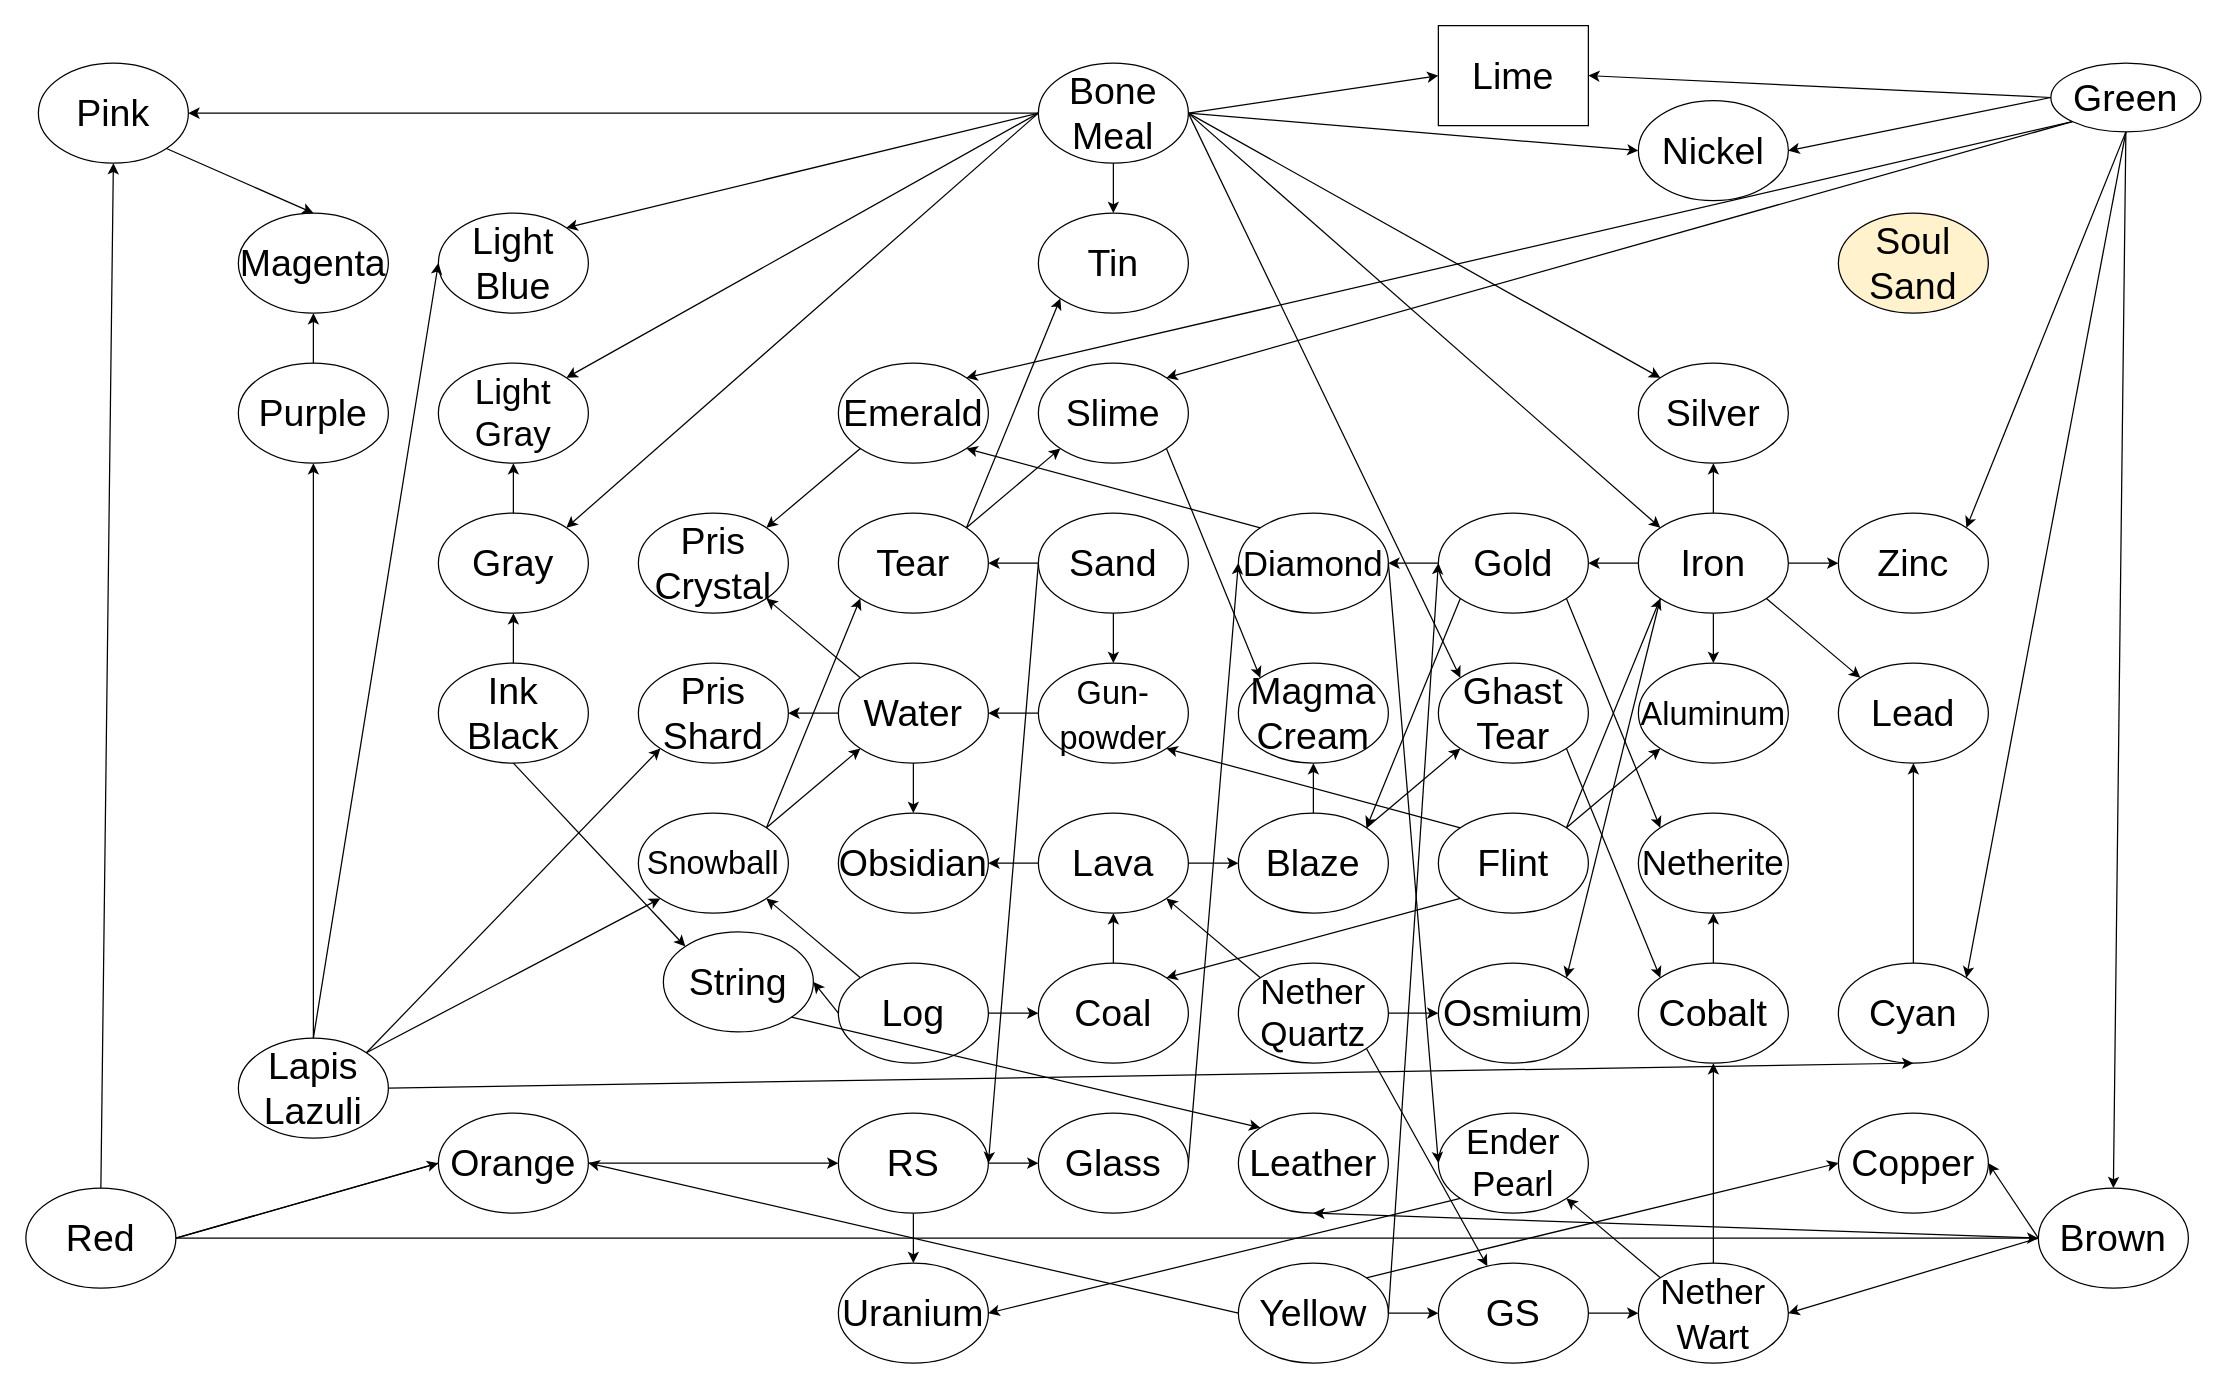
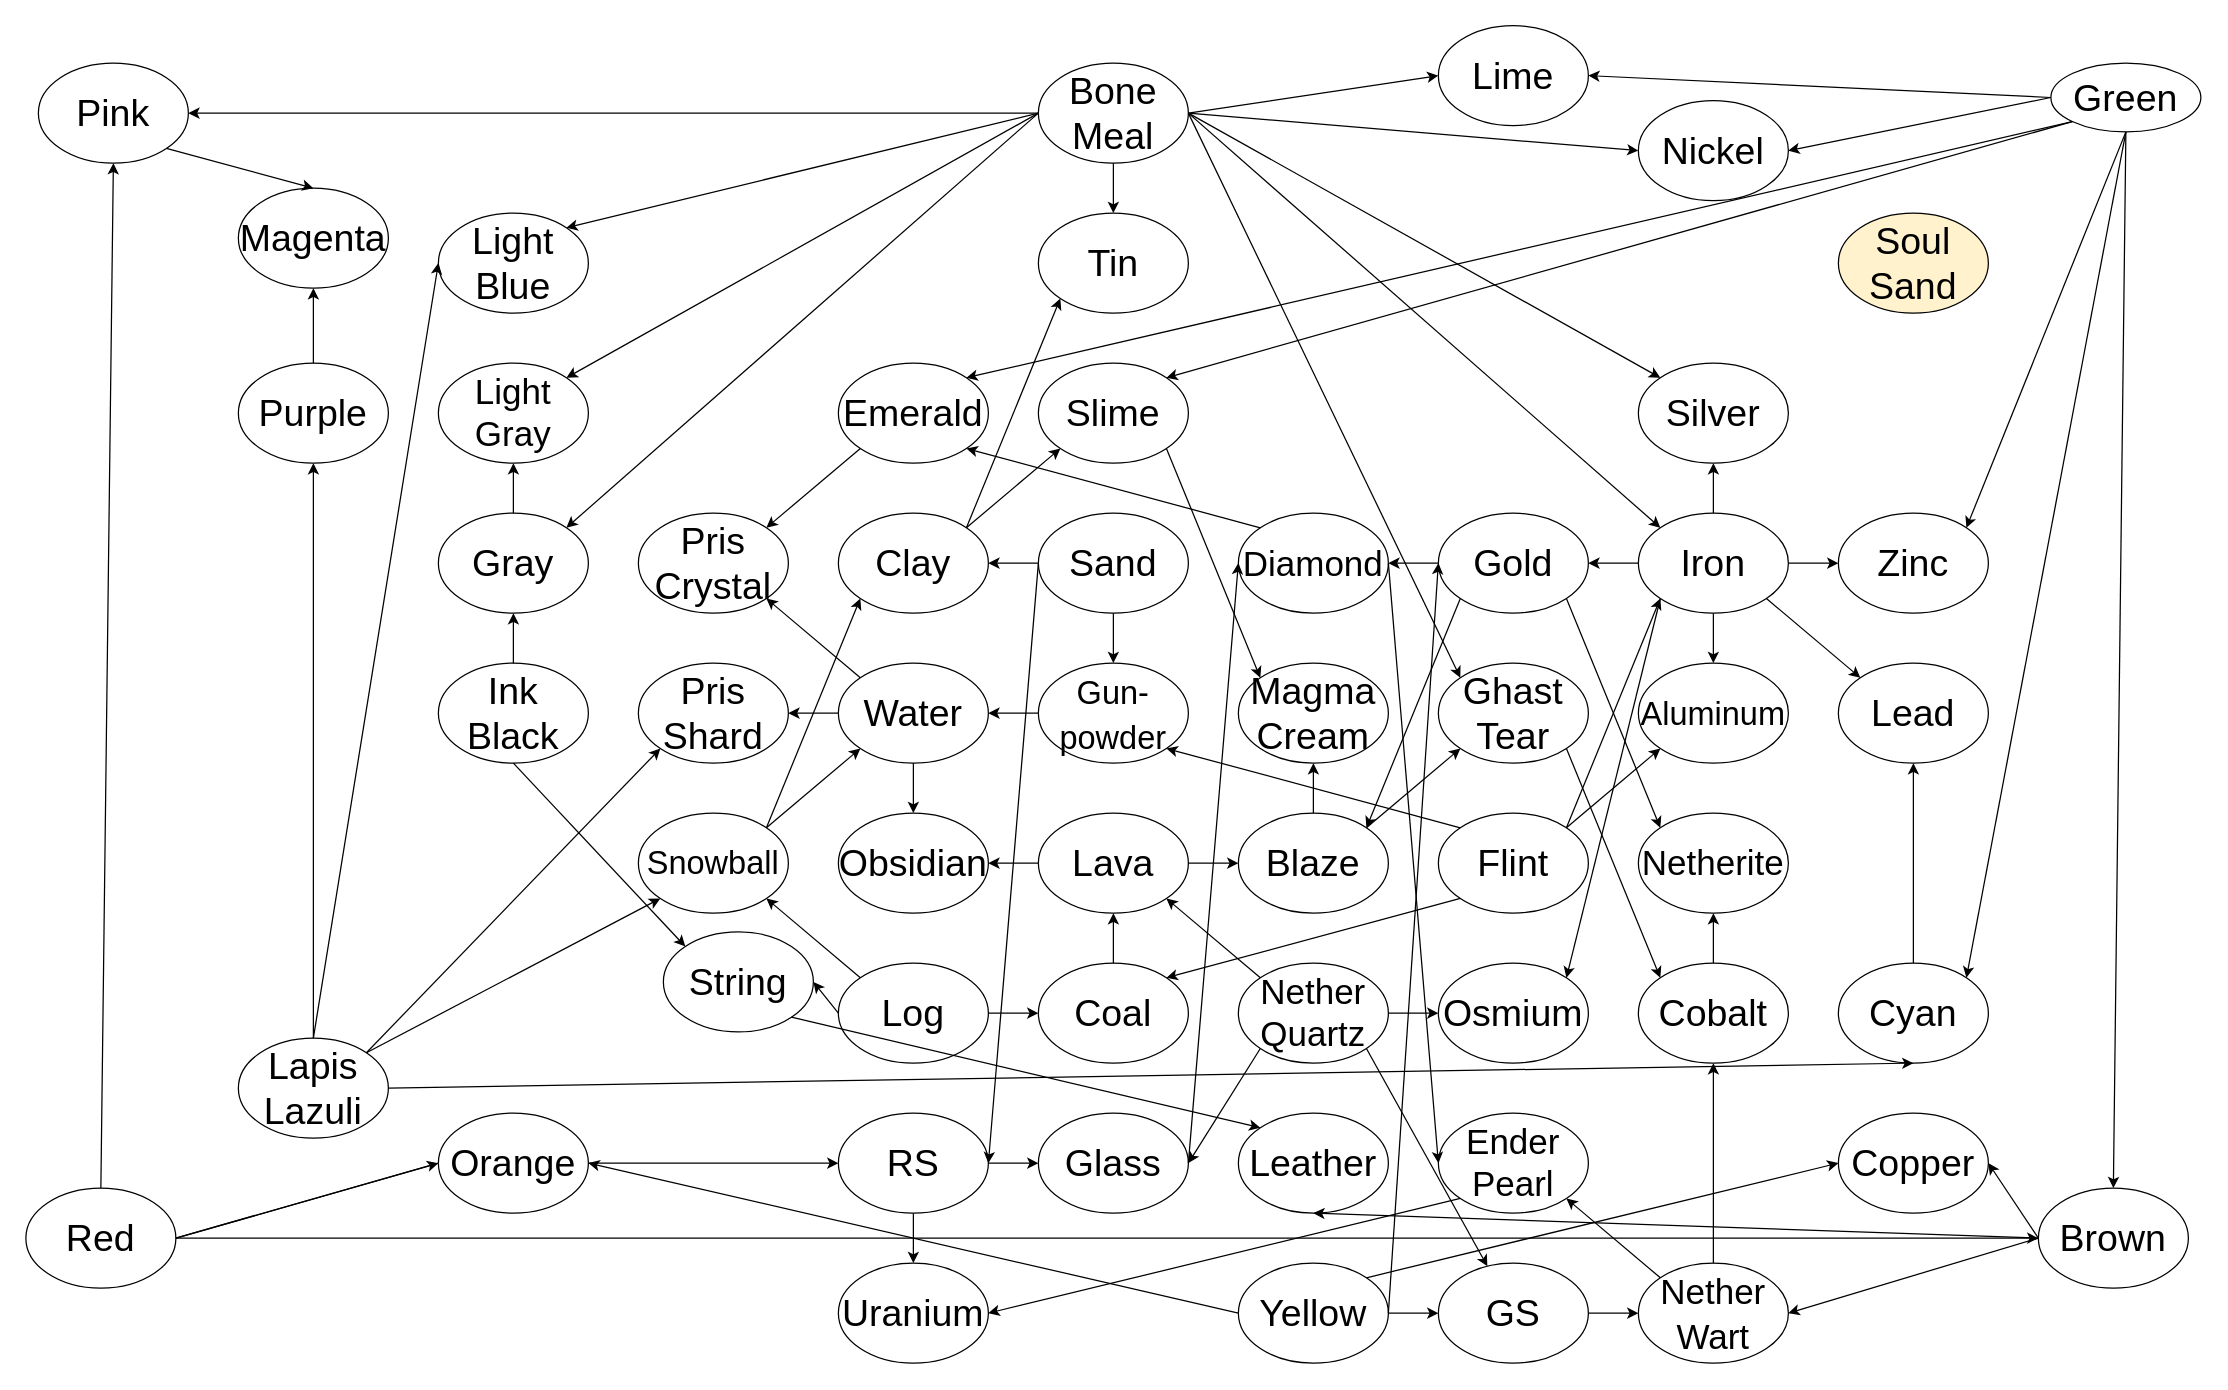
(1513, 76) -> (1513, 76)
(313, 263) -> (313, 238)
(913, 563) -> (913, 563)
none -> (1226, 1102)
